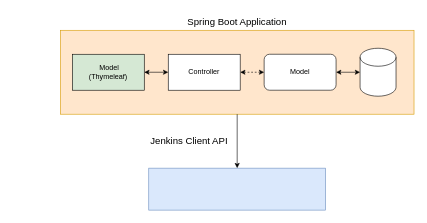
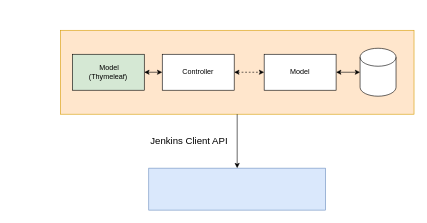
(237, 21) -> none
(204, 72) -> (198, 72)
(300, 72) -> (300, 72)
